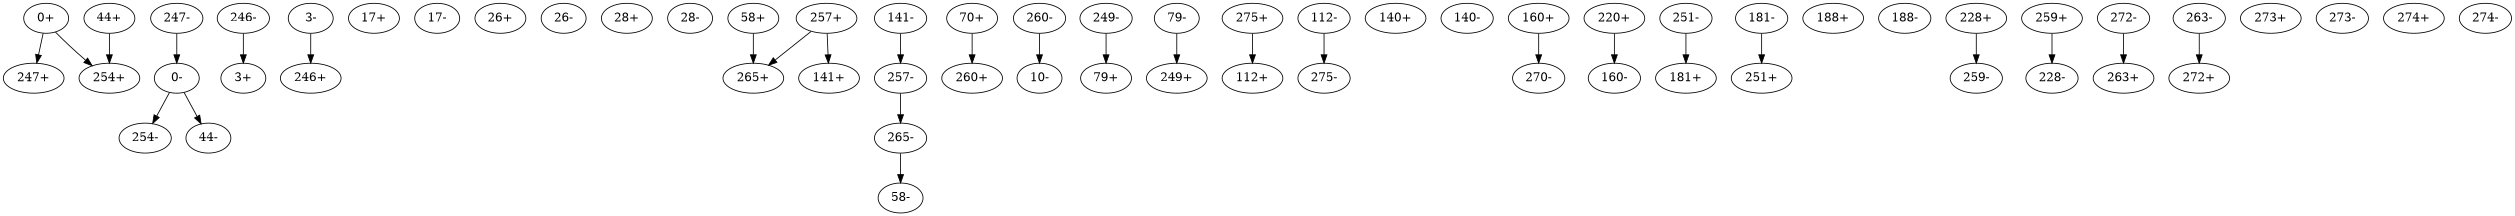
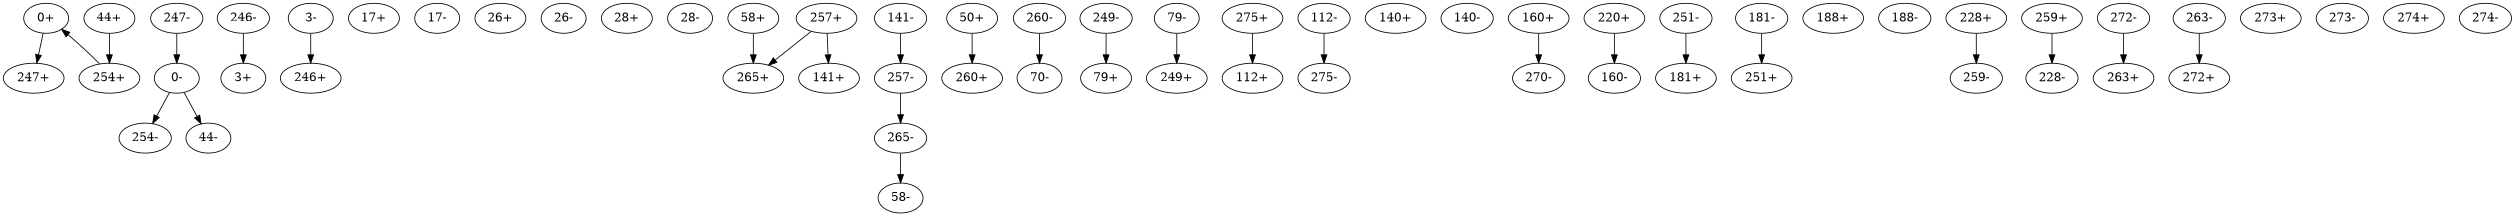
(972, 18) -> (972, 18)
(70, 46) -> (84, 49)
(1040, 78) -> (1040, 78)
